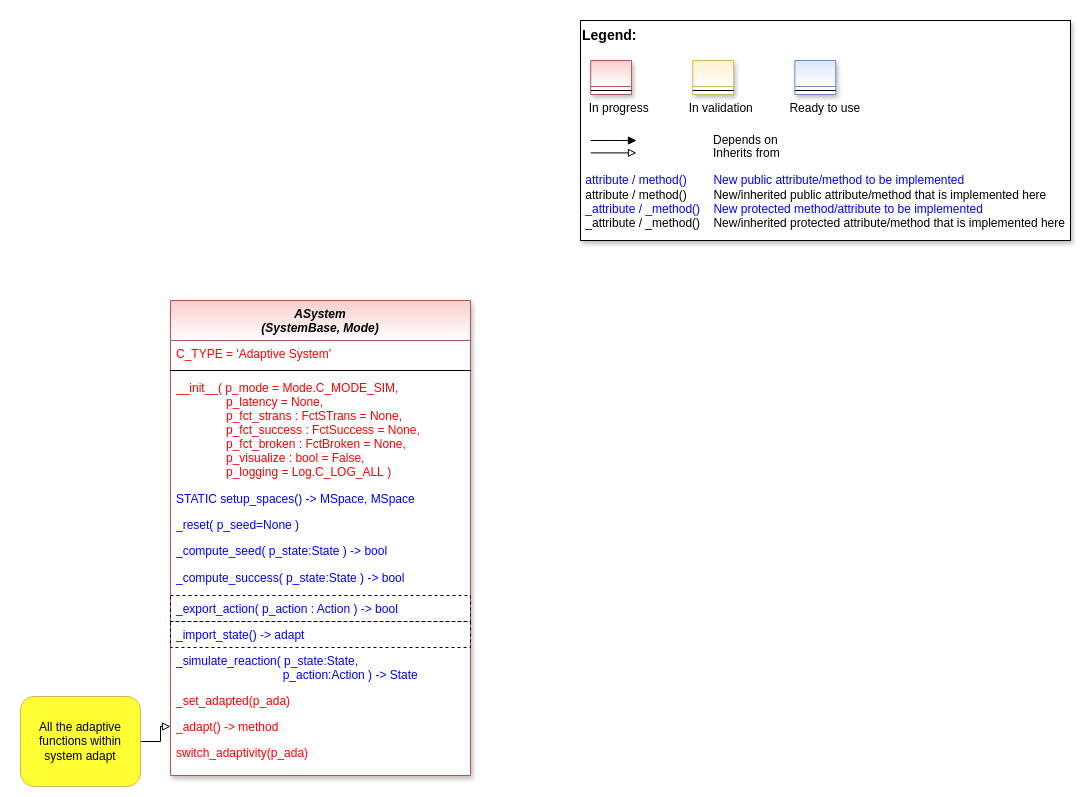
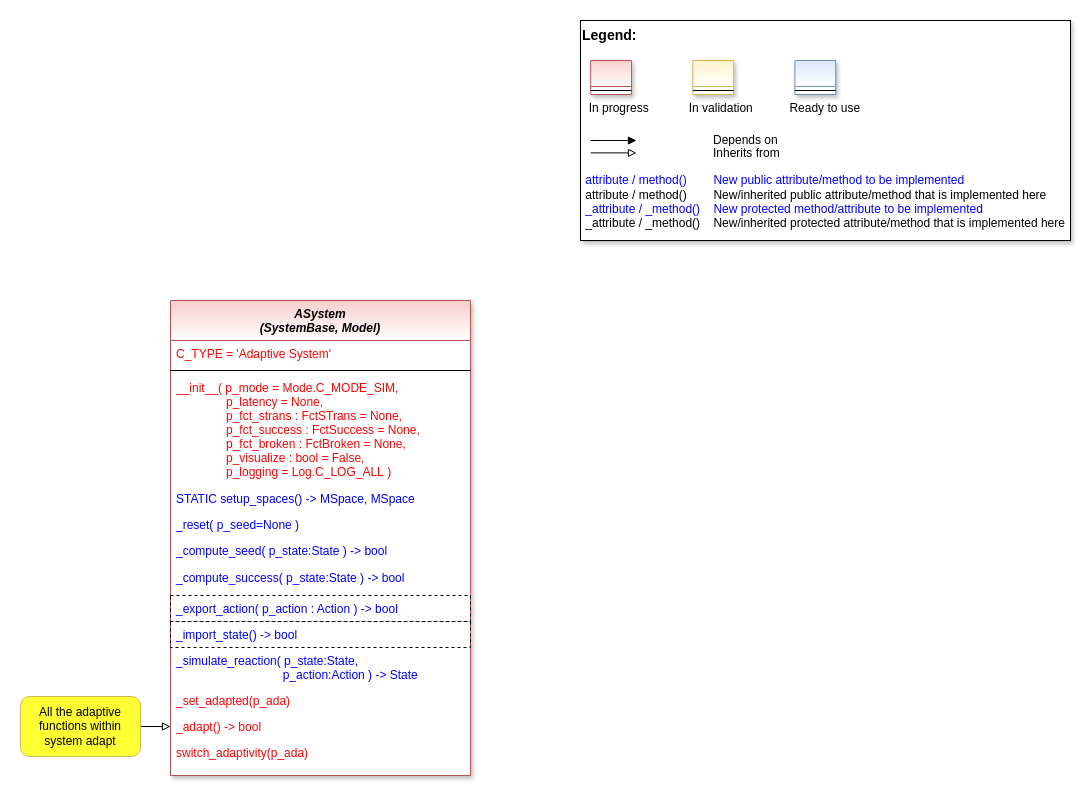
(320, 314) -> (320, 314)
(252, 635) -> (247, 635)
(233, 727) -> (225, 727)
(81, 742) -> (81, 727)
